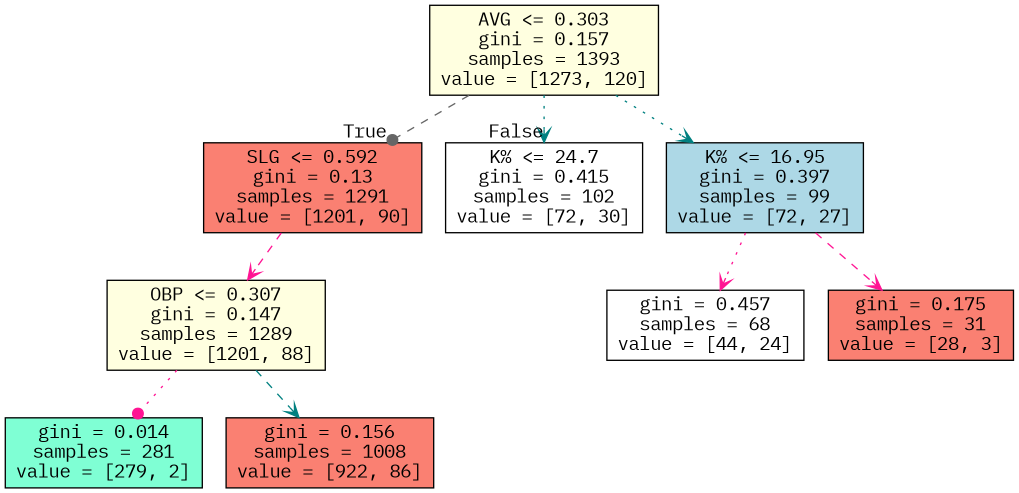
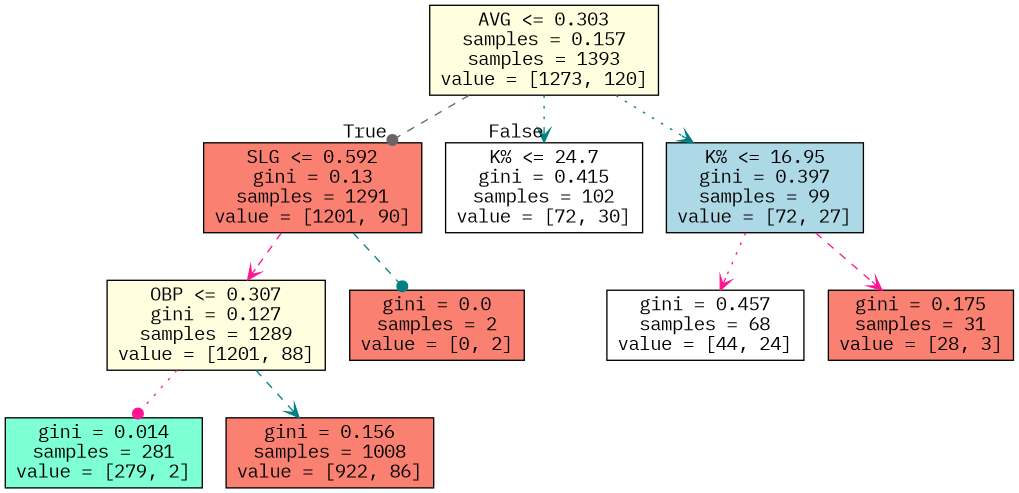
(544, 50) -> (544, 50)
(216, 325) -> (216, 325)
none -> (437, 325)
